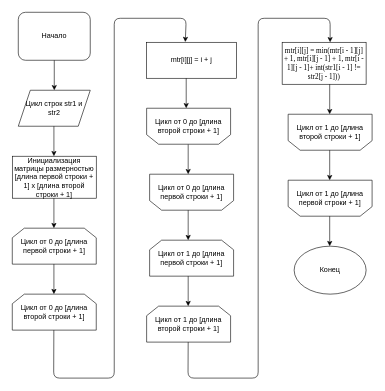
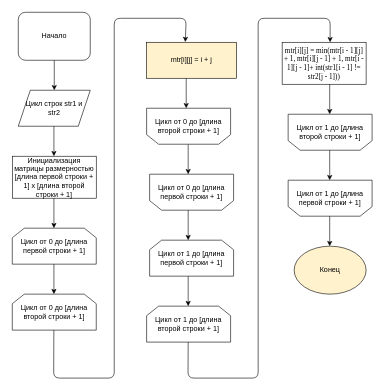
(192, 60) -> (192, 60)
(330, 270) -> (330, 270)
